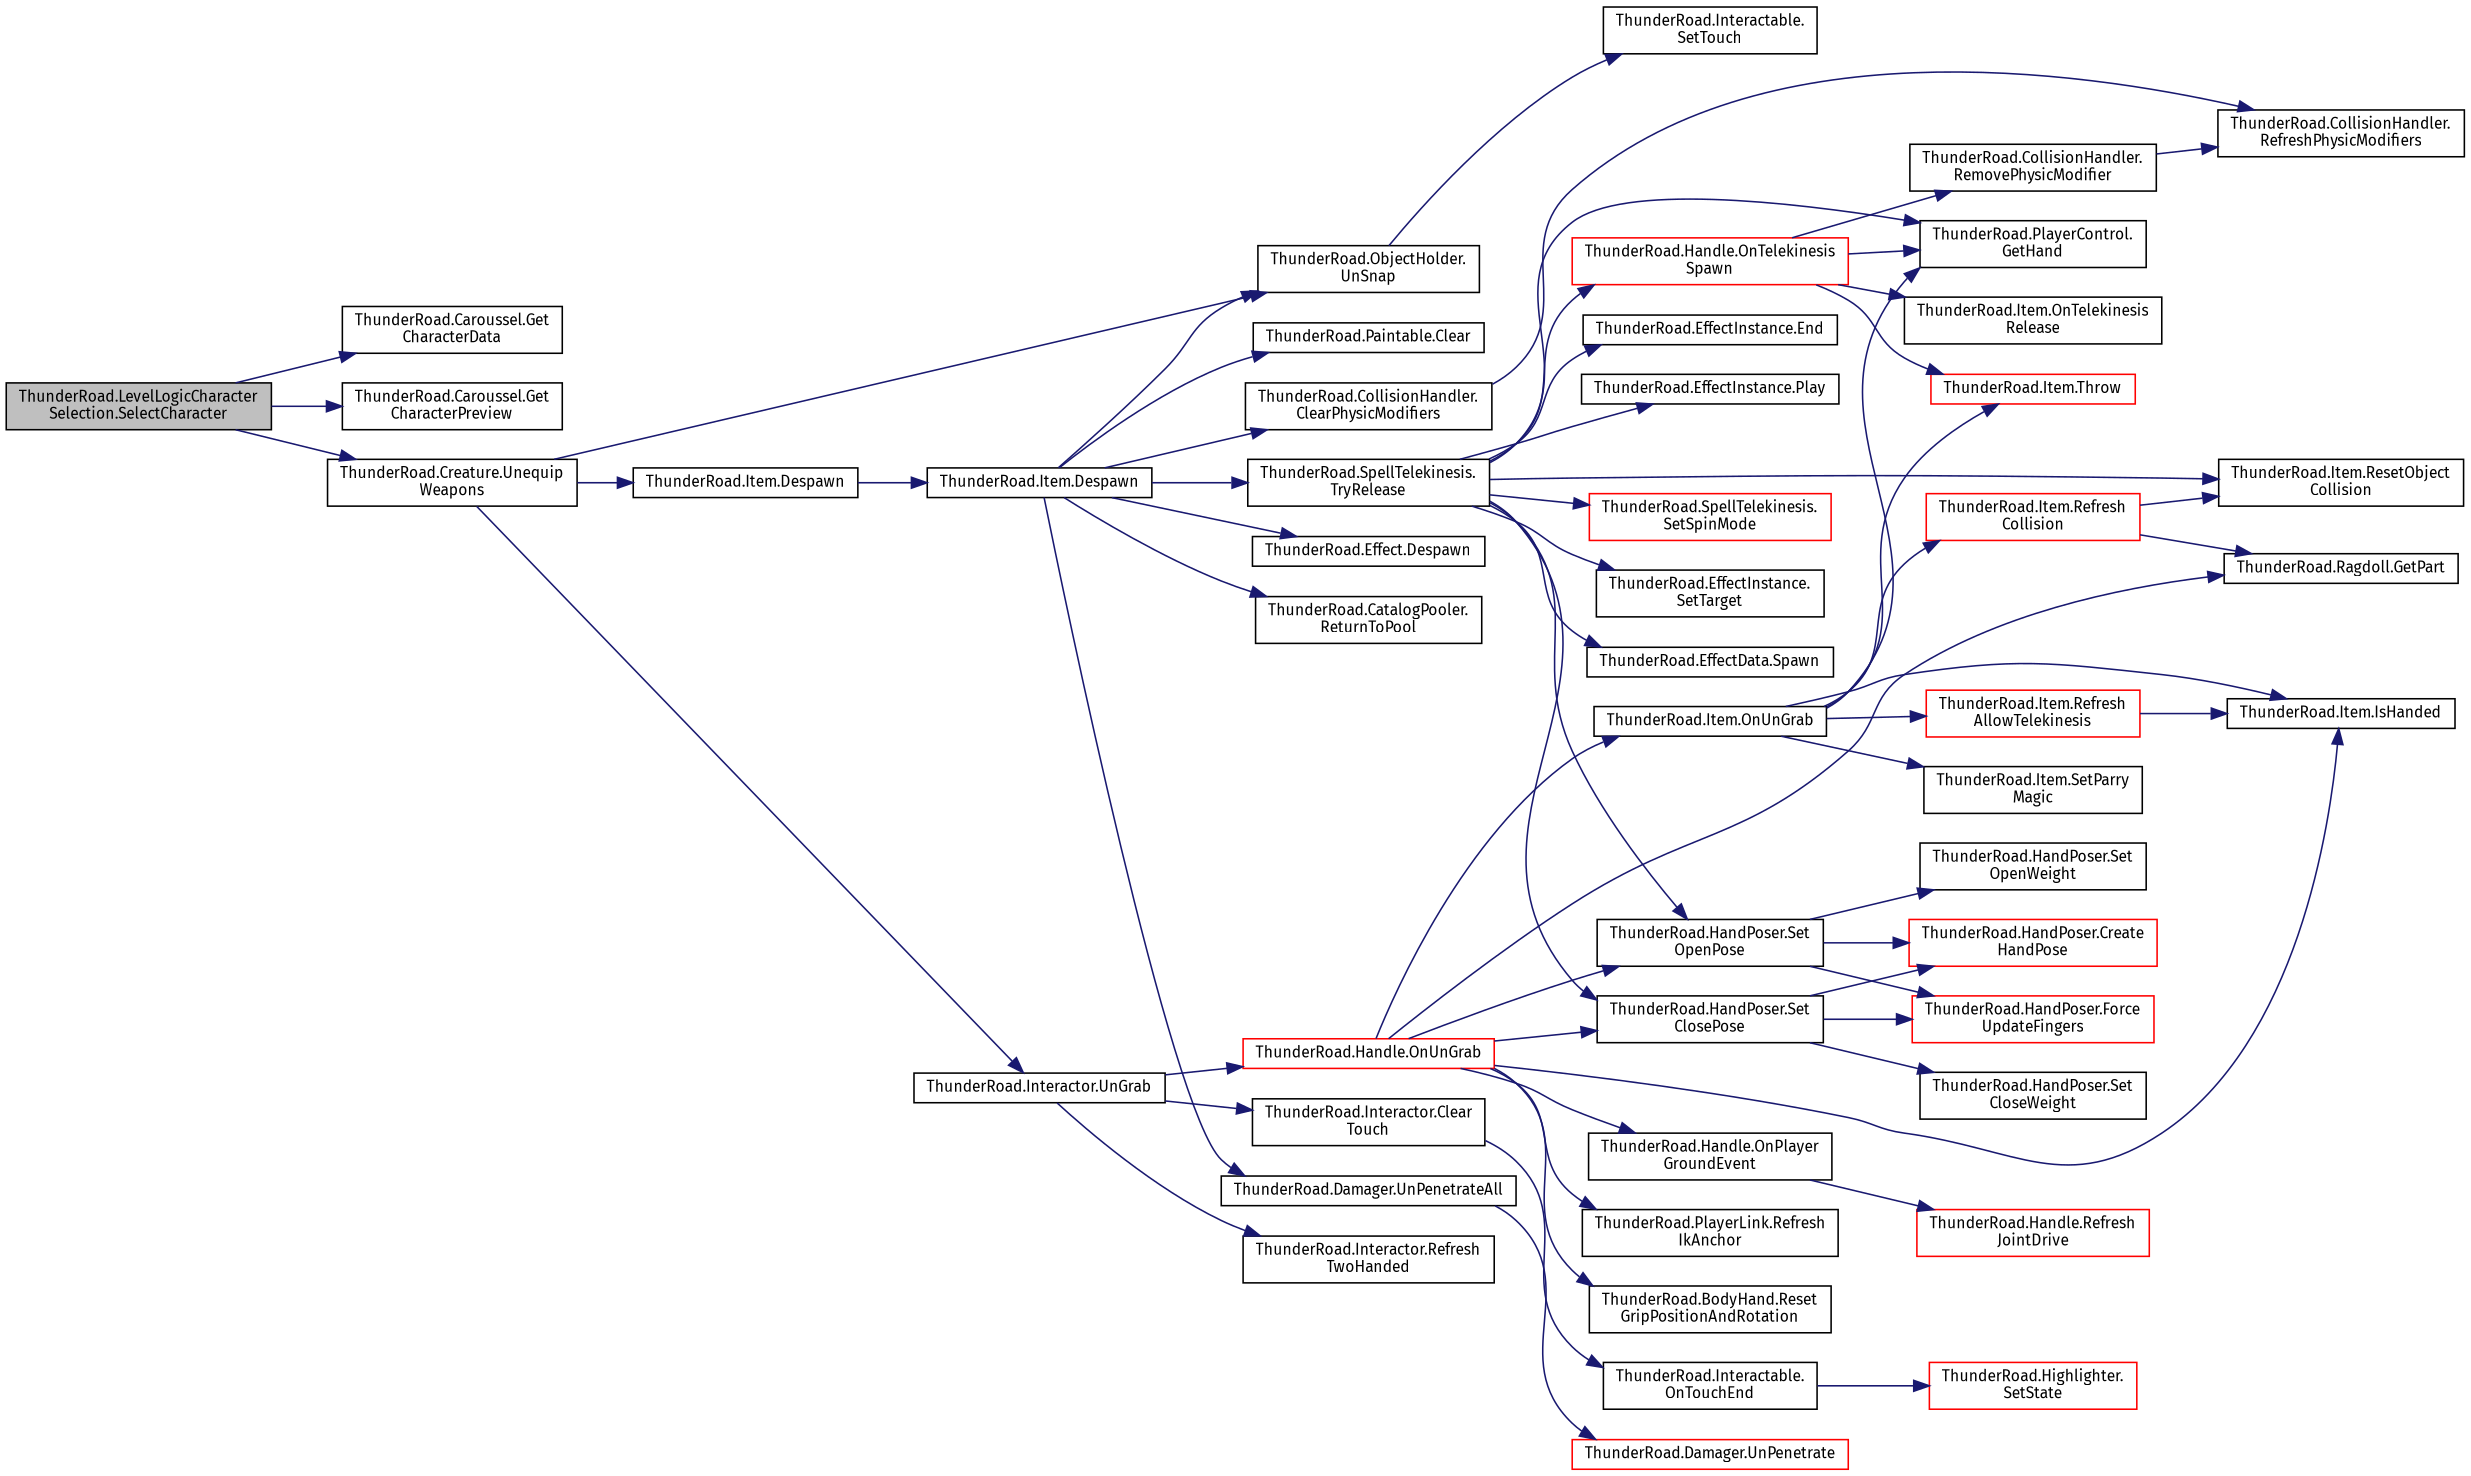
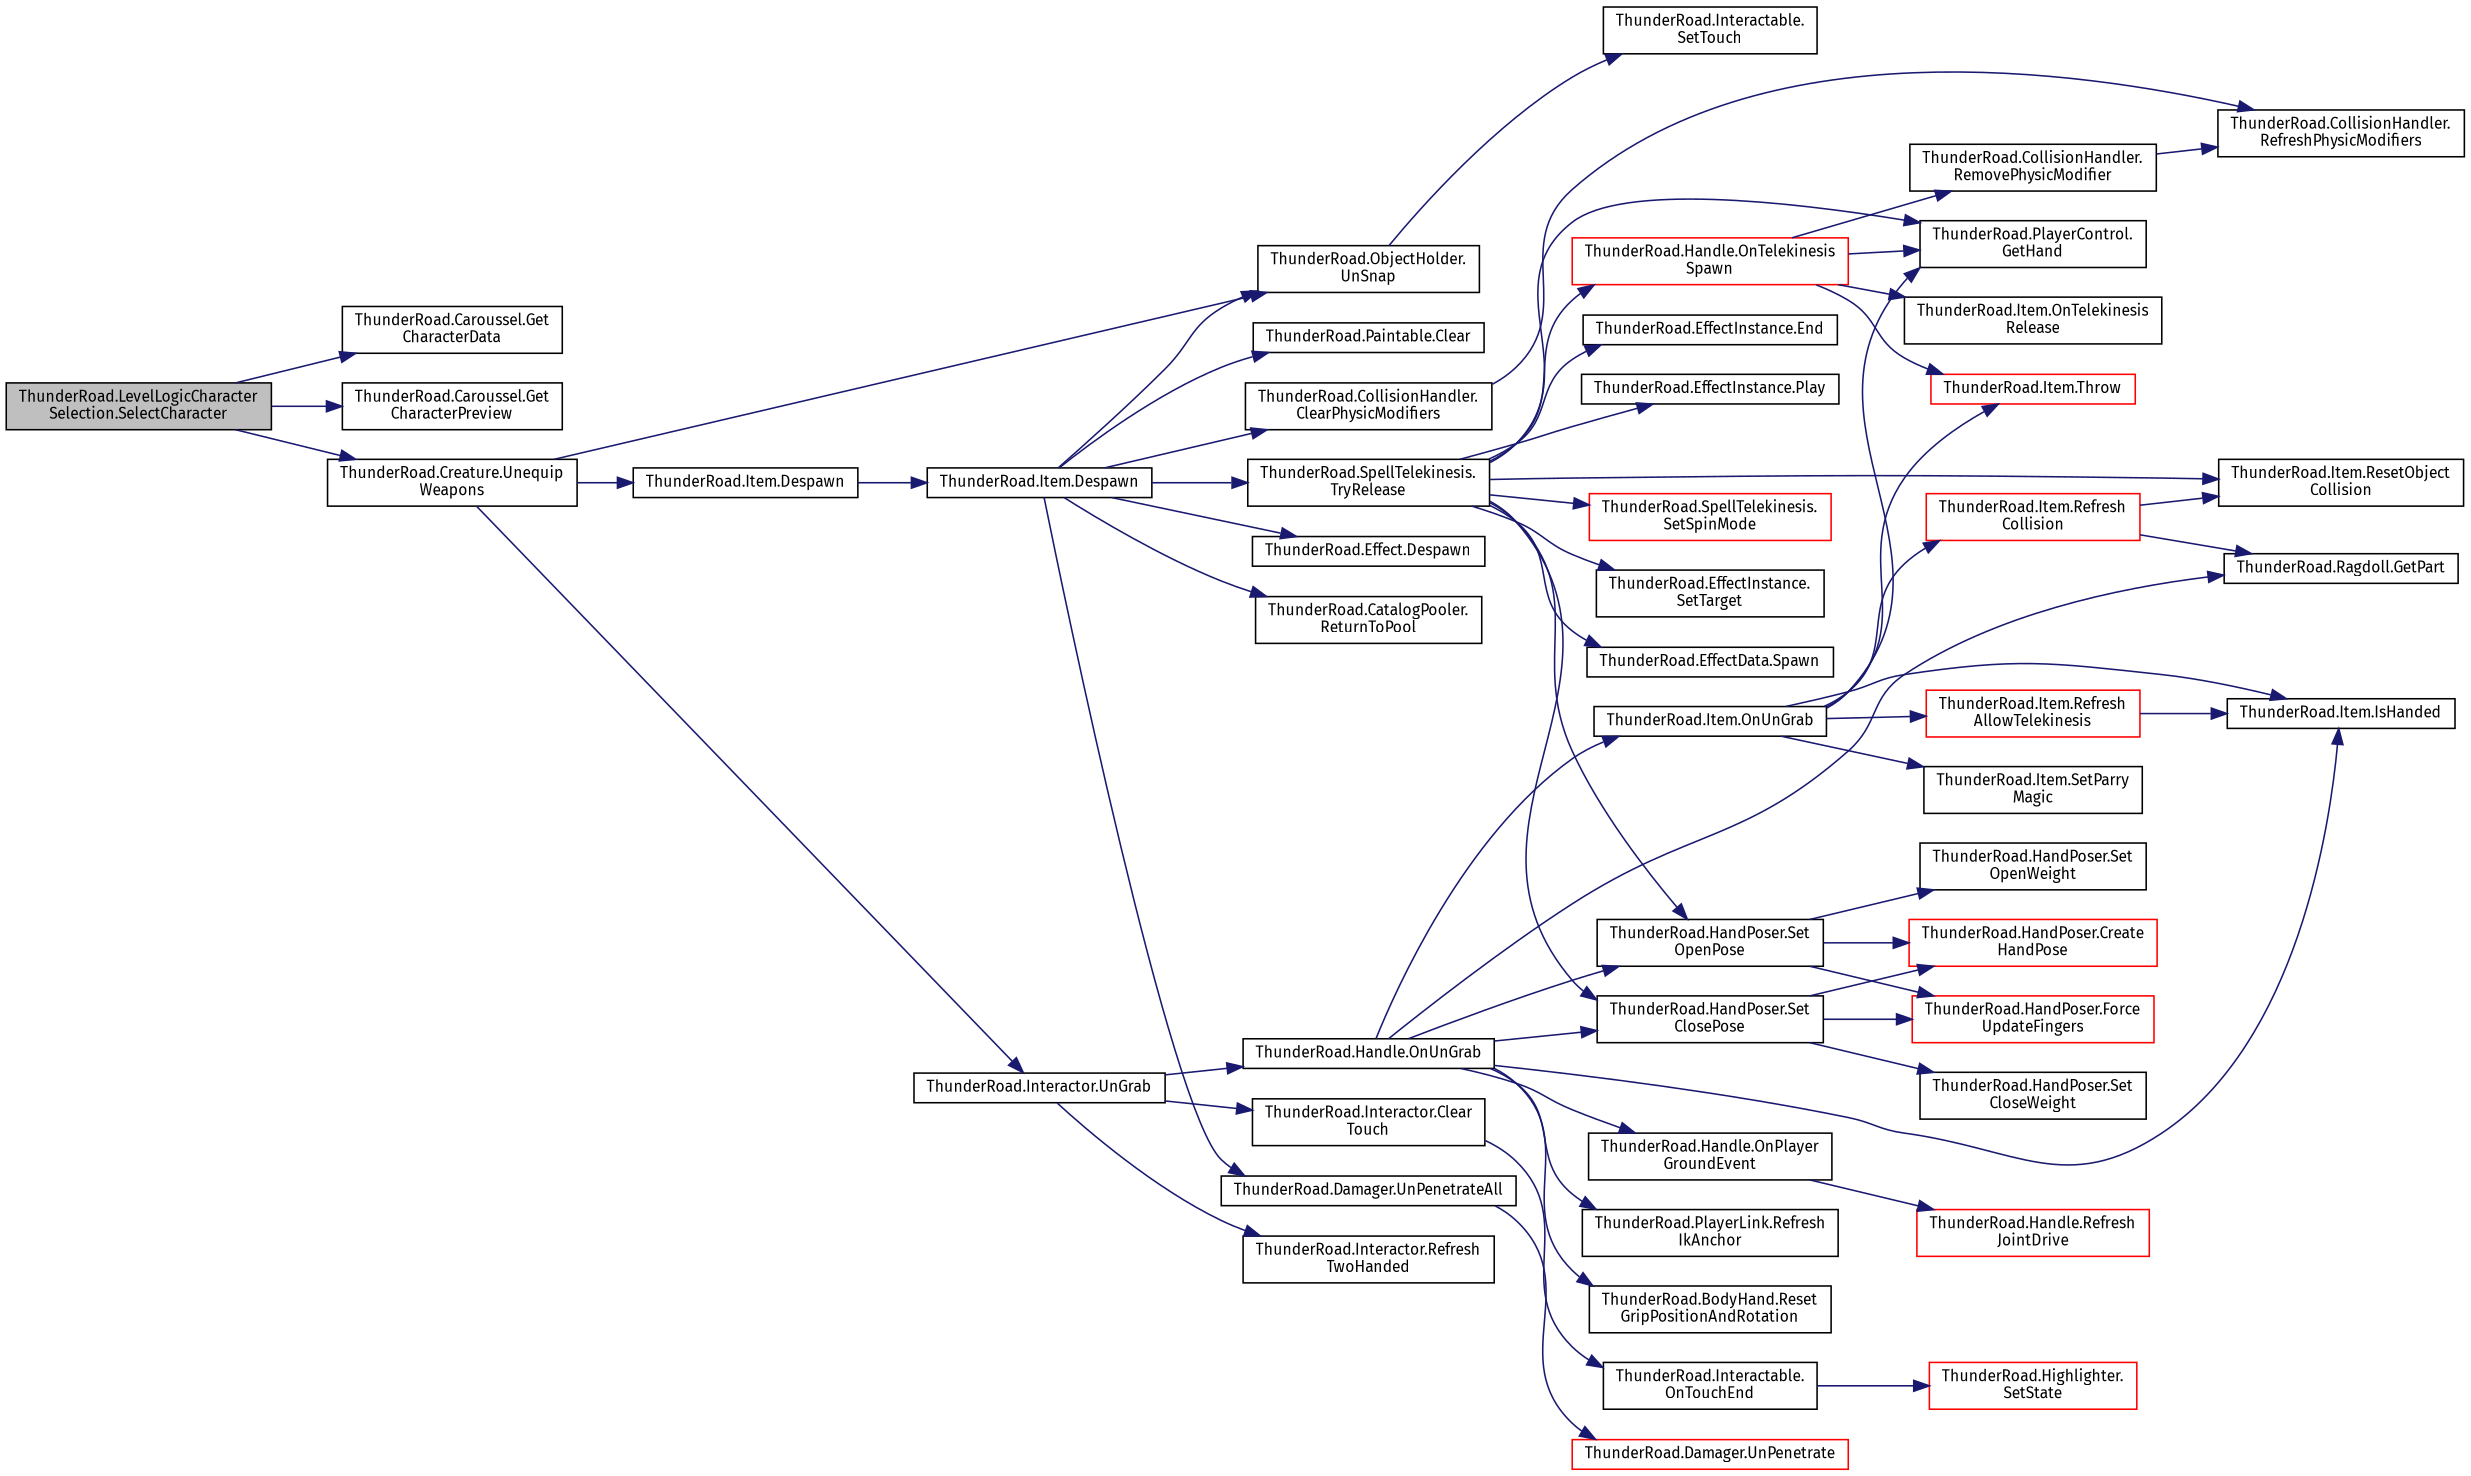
(1369, 1054) -> (1369, 1054)
